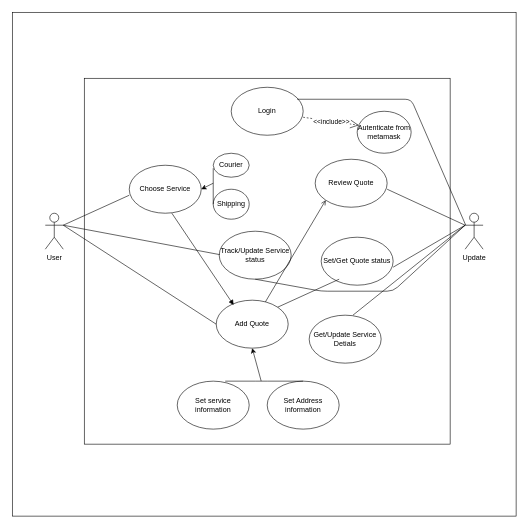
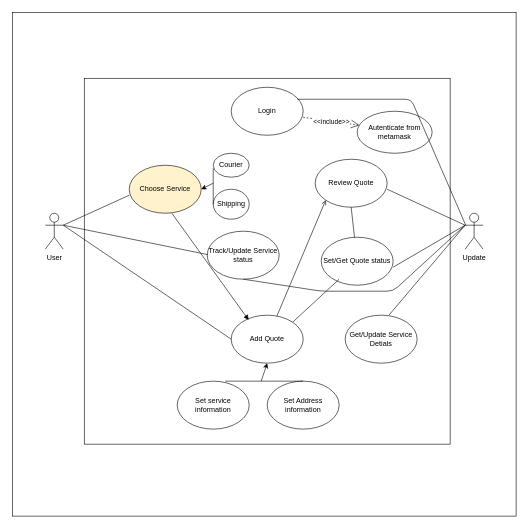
(384, 132) -> (395, 132)
(165, 189) -> (165, 189)
none -> (353, 222)
(255, 255) -> (243, 255)
(252, 324) -> (267, 339)
(345, 339) -> (381, 339)
